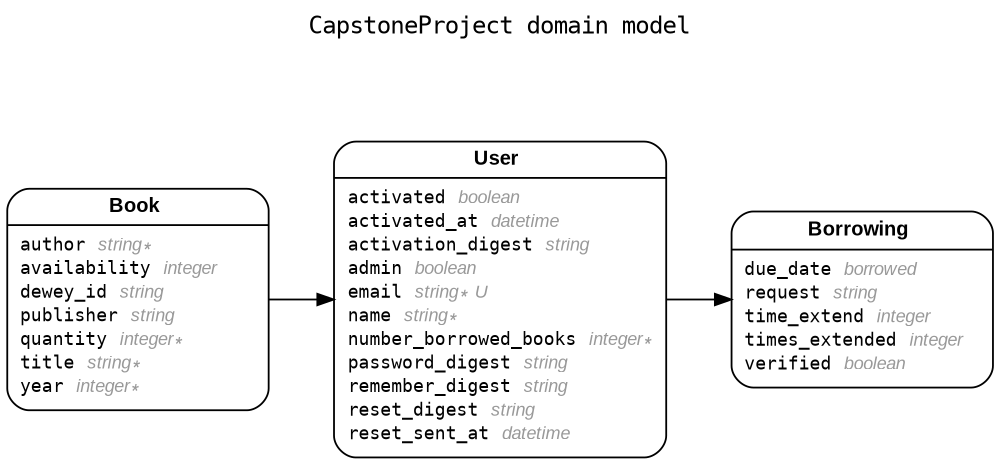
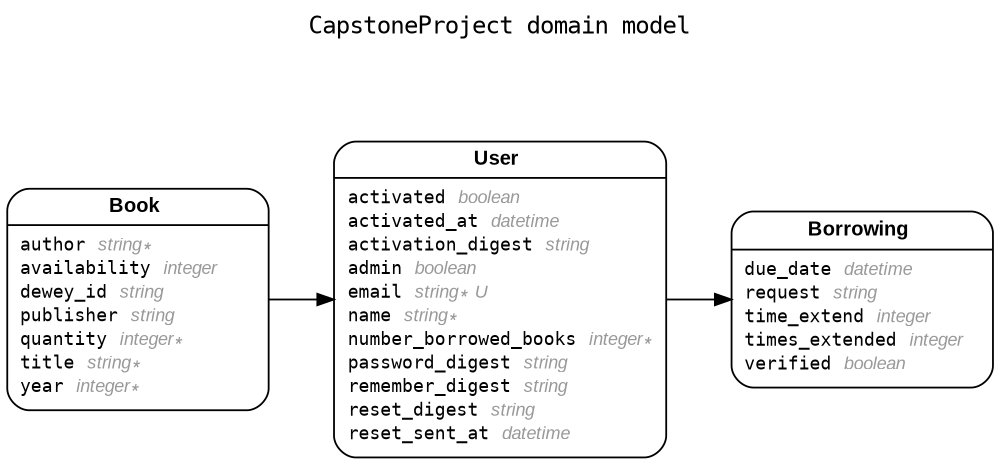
(880, 270) -> (879, 270)
